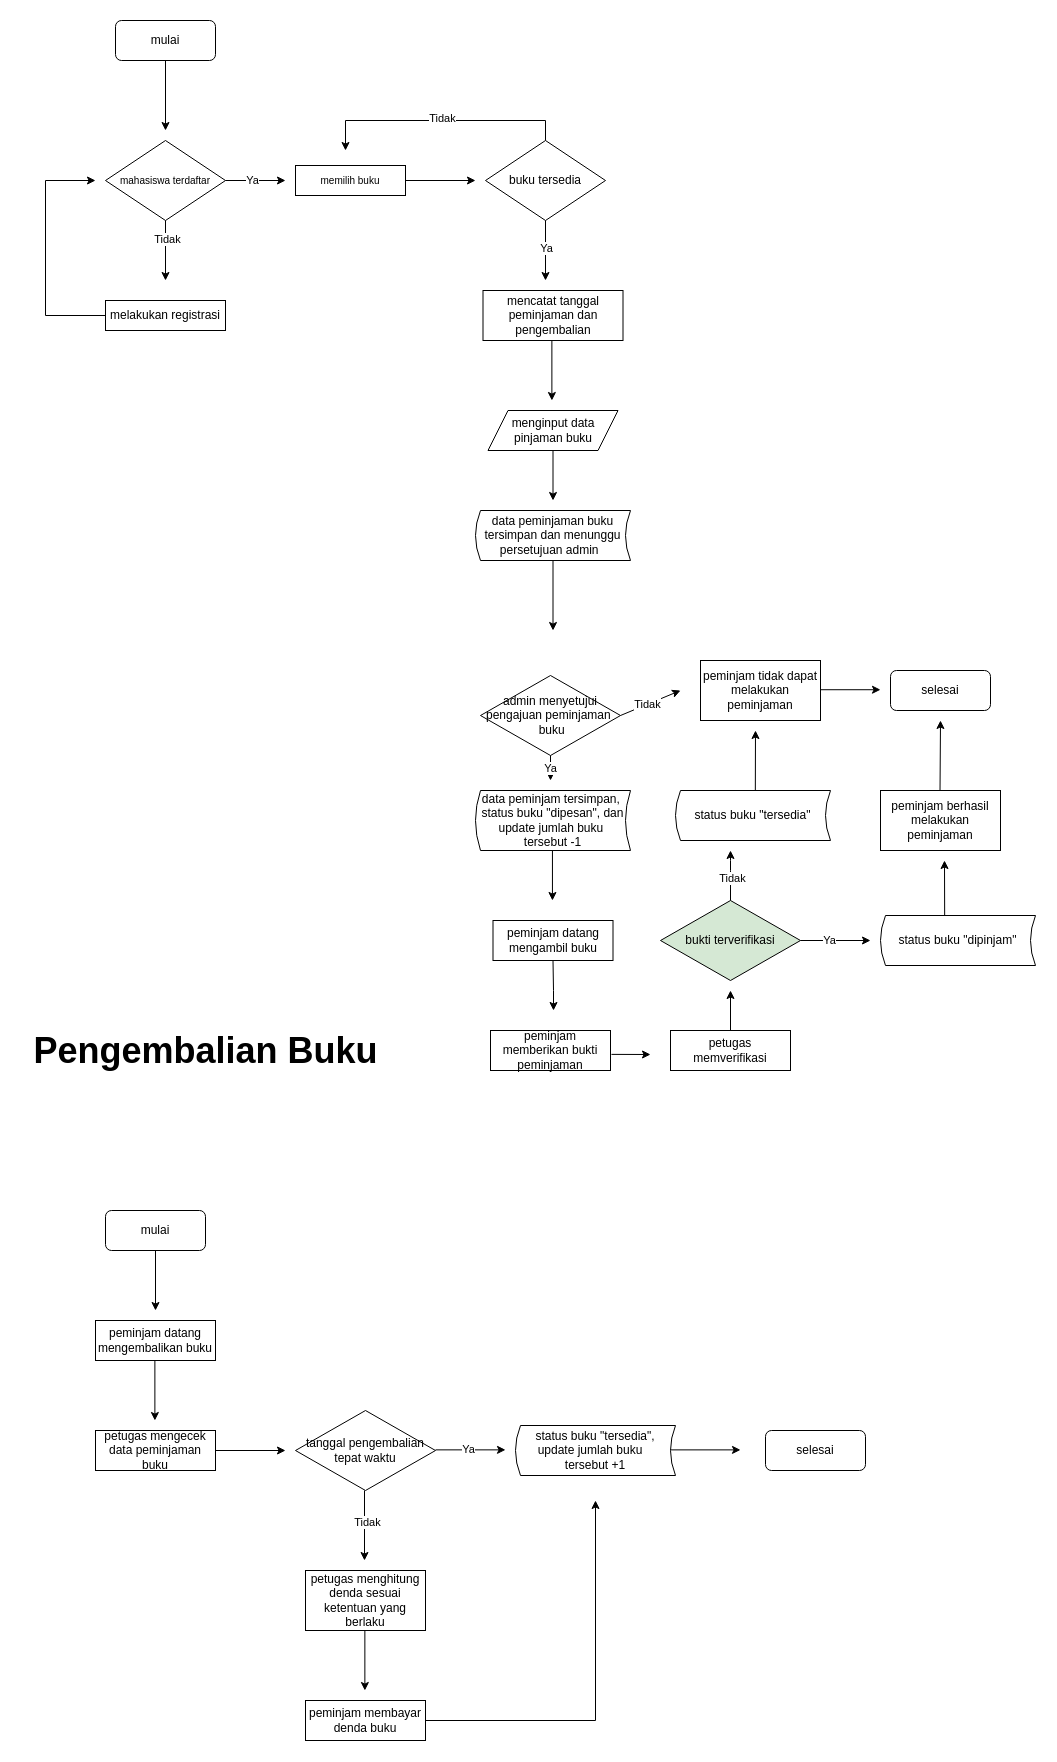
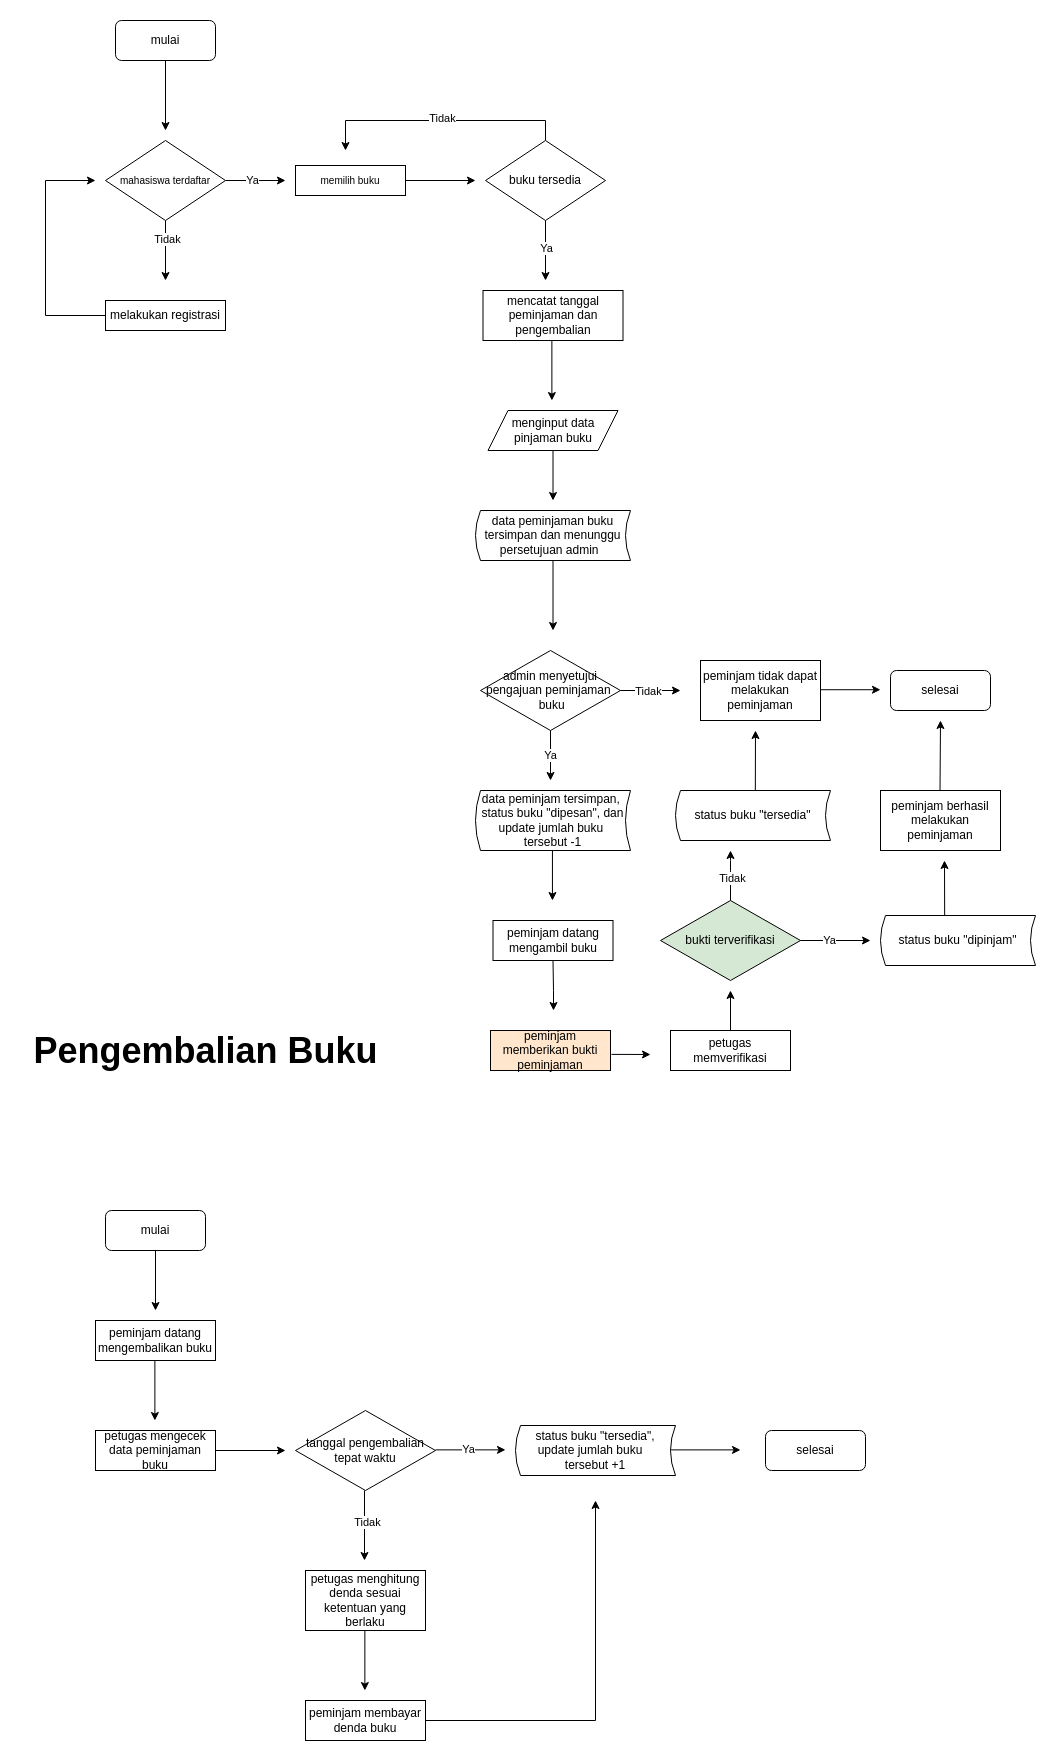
(551, 716) -> (551, 691)
(551, 1051) -> (551, 1051)
